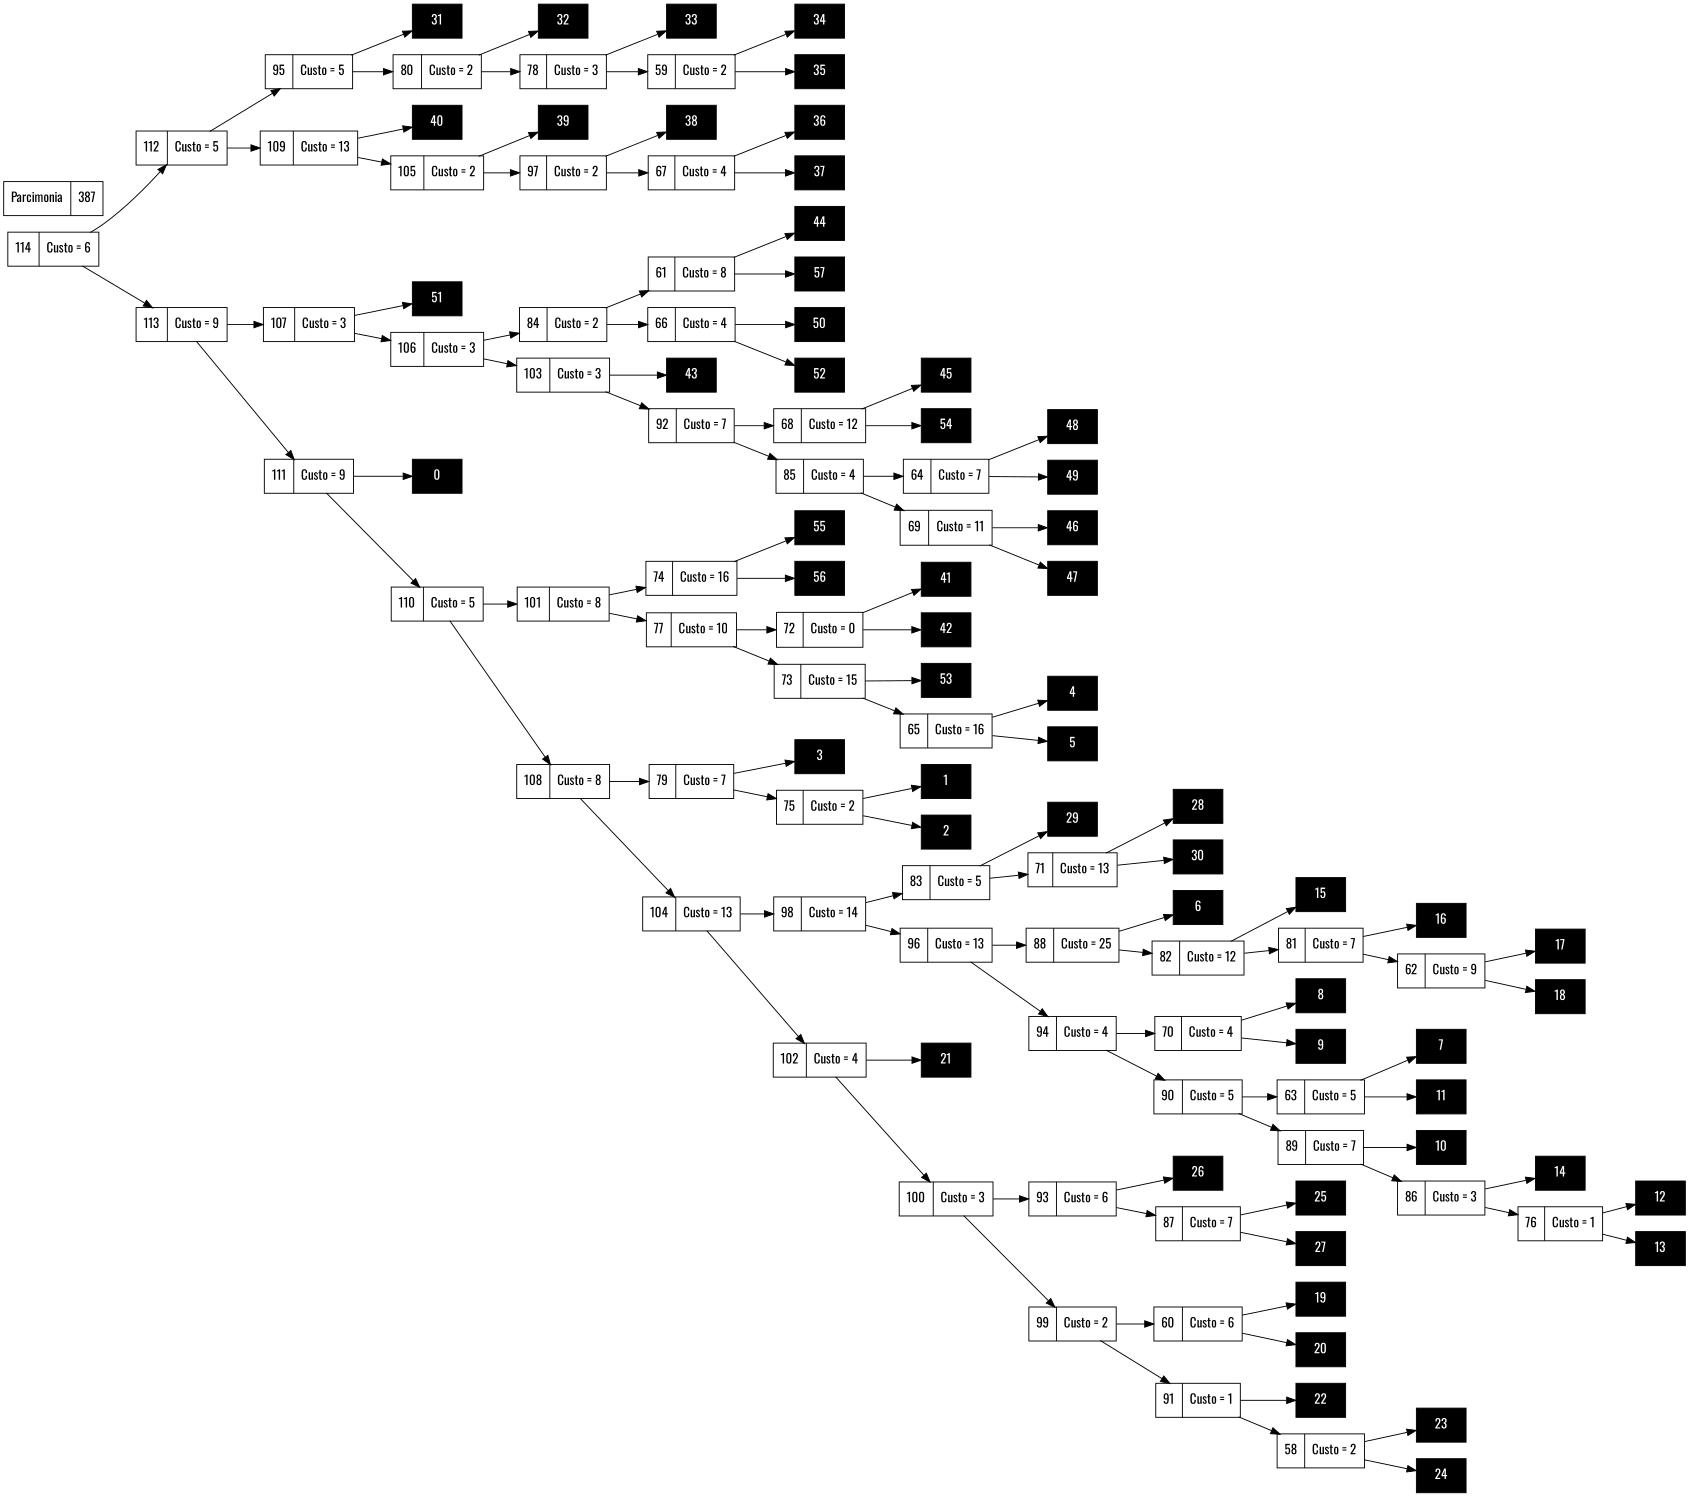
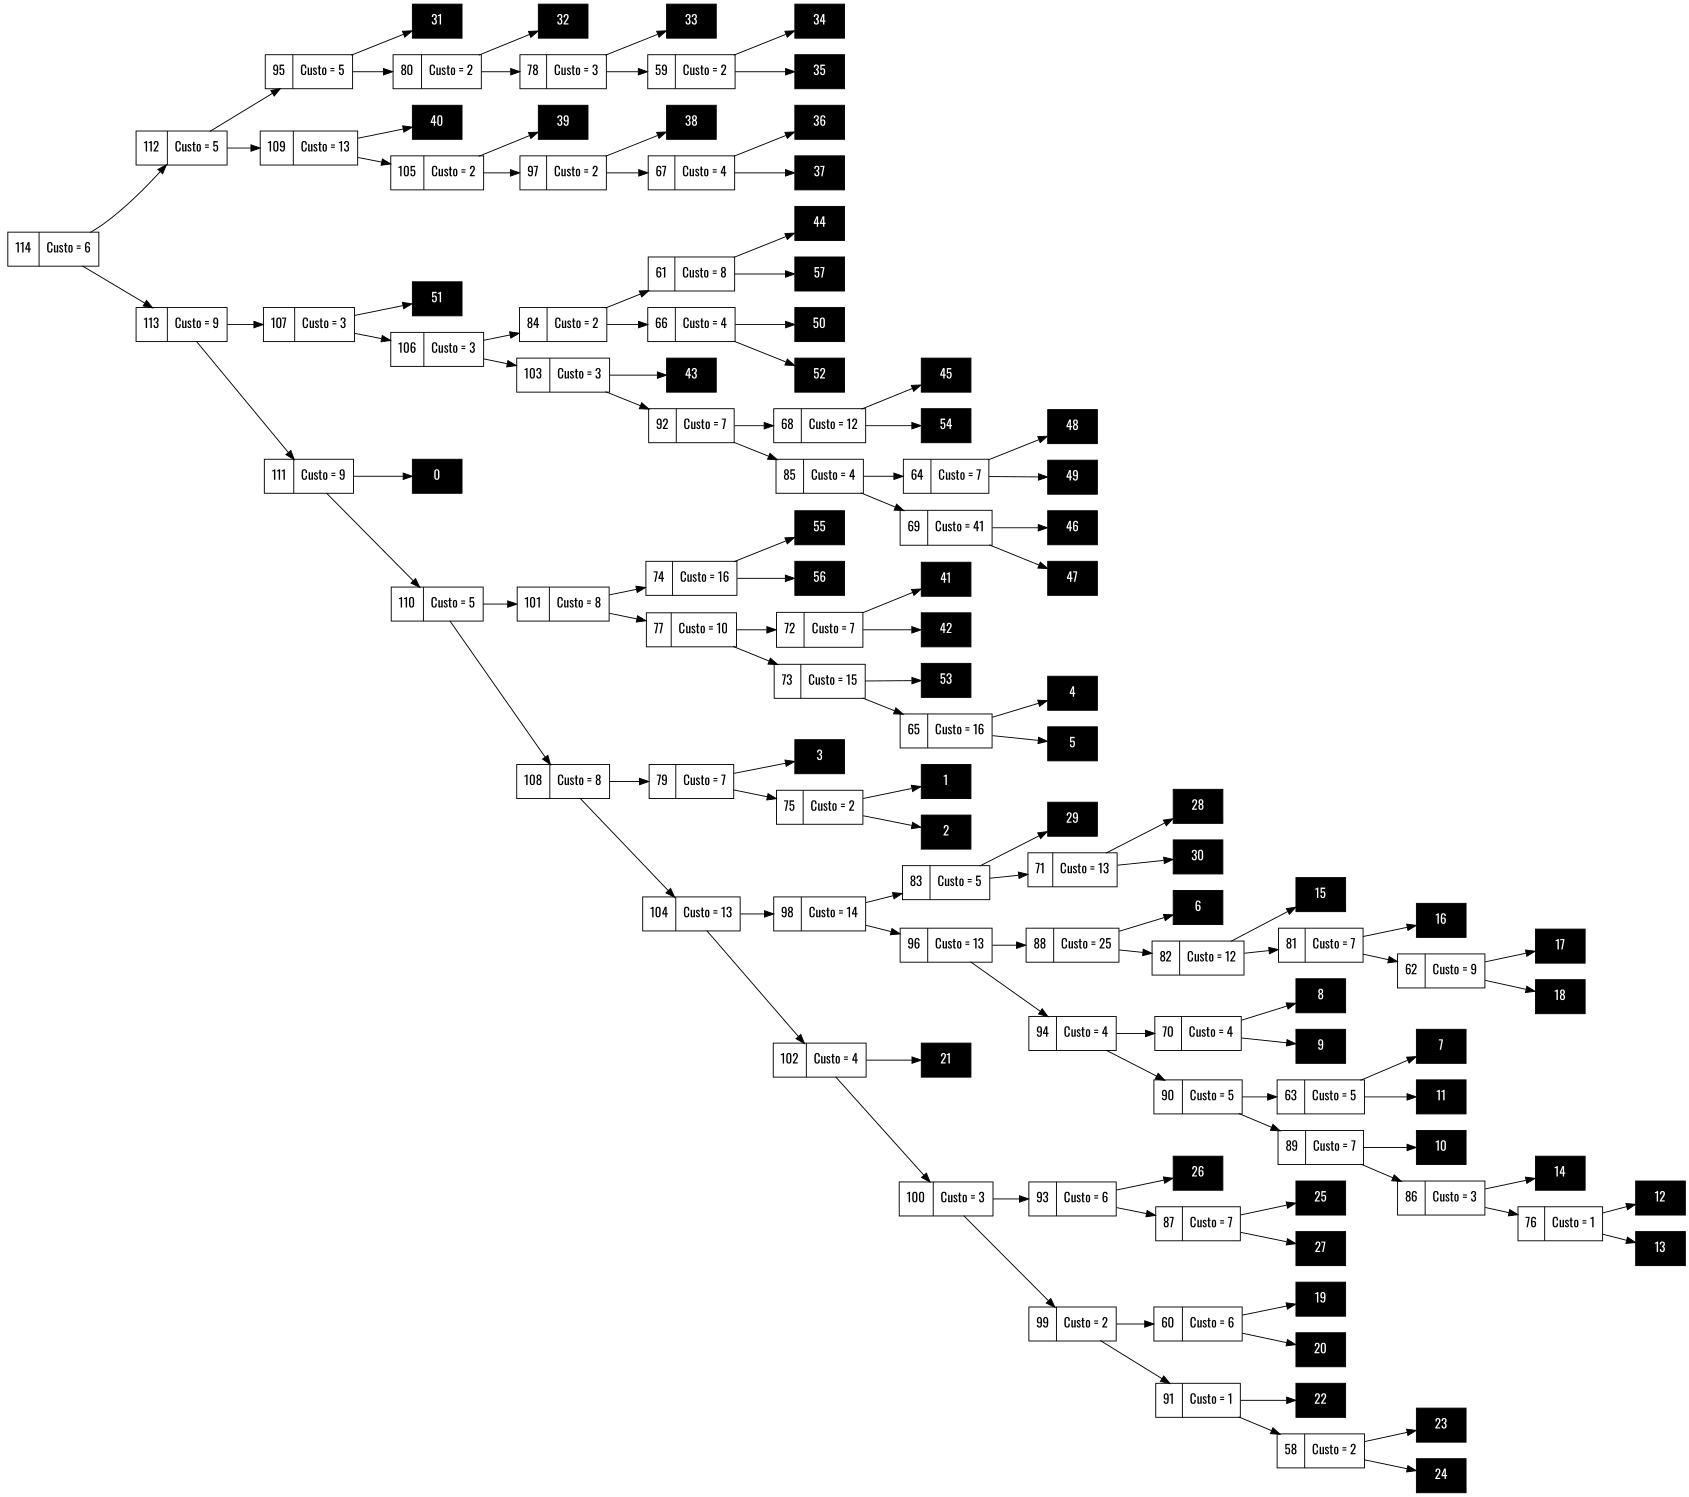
(53, 199) -> none
(960, 527) -> (960, 527)
(833, 629) -> (833, 629)
